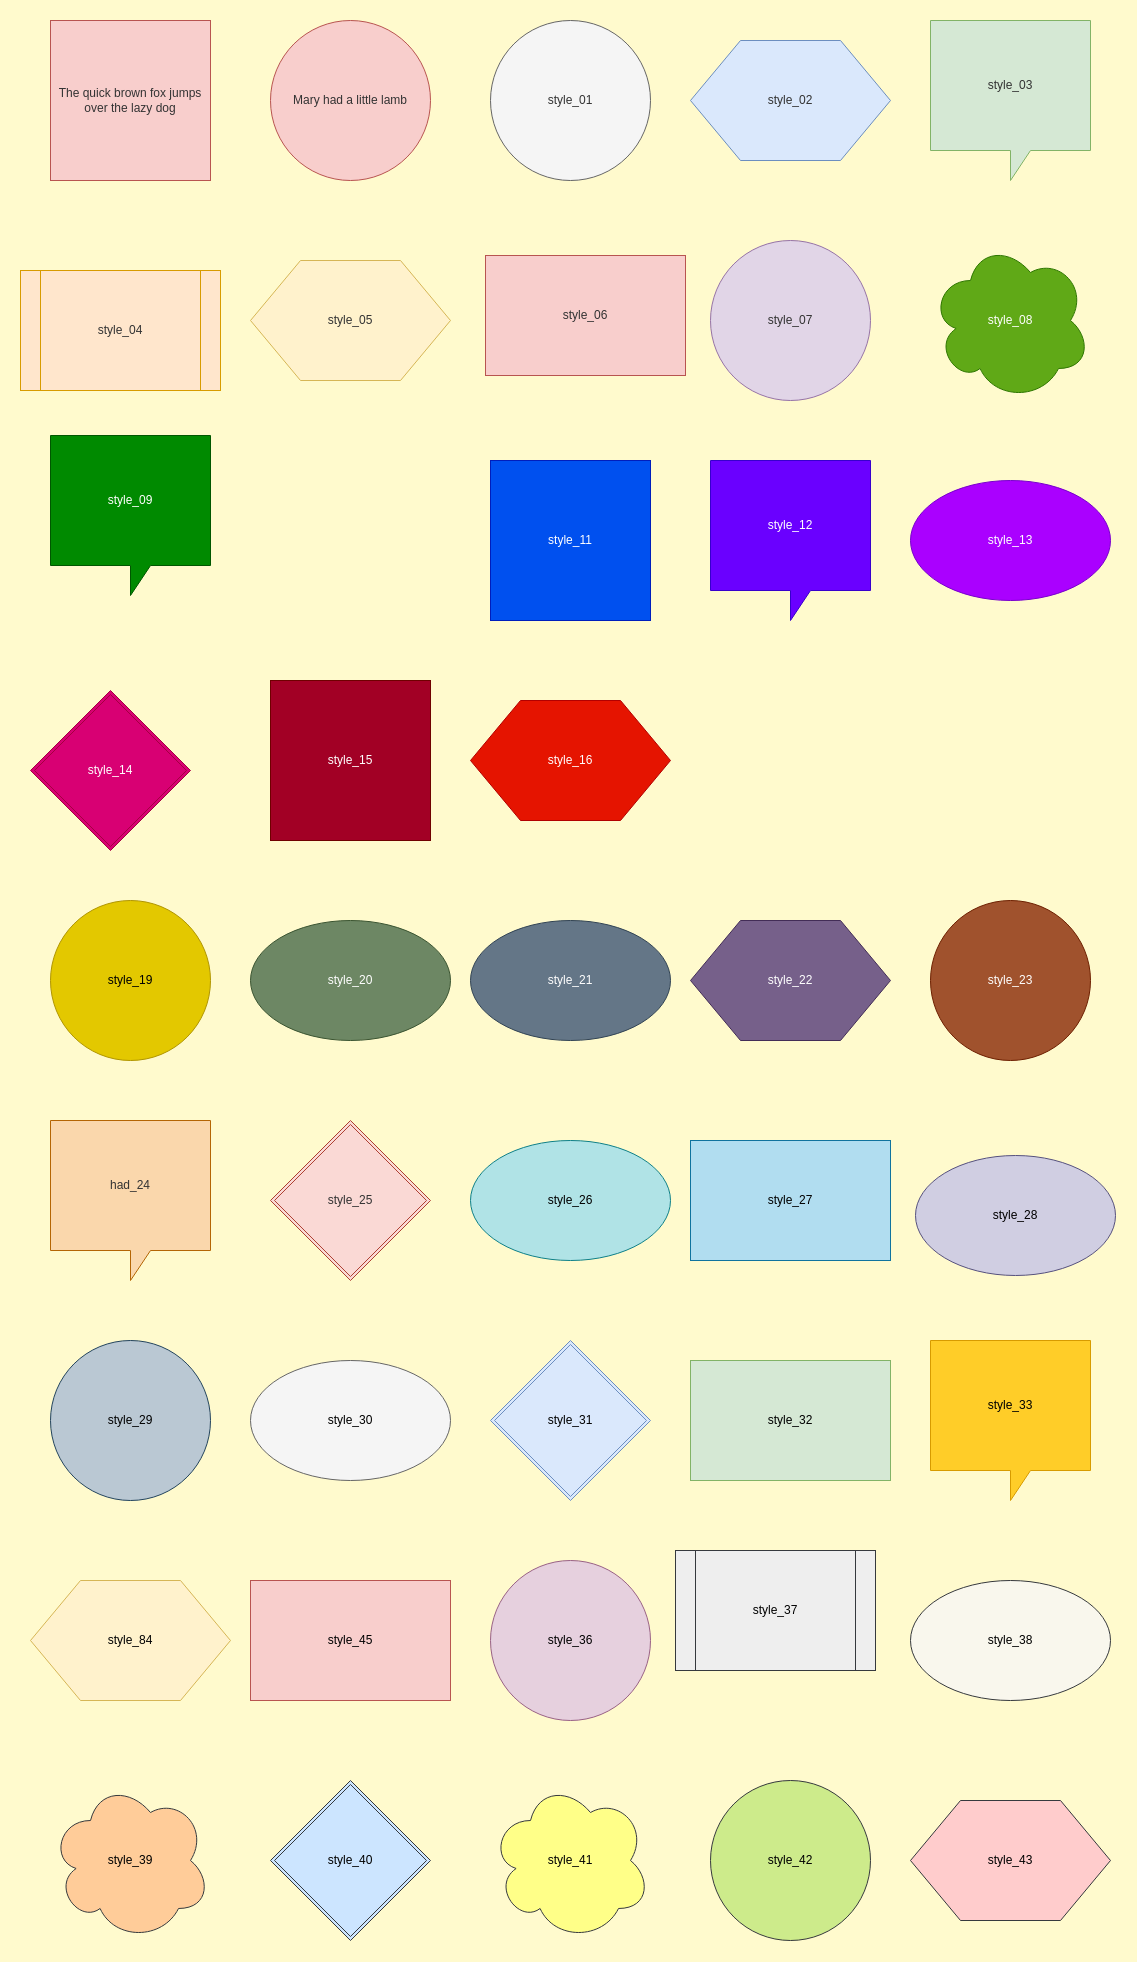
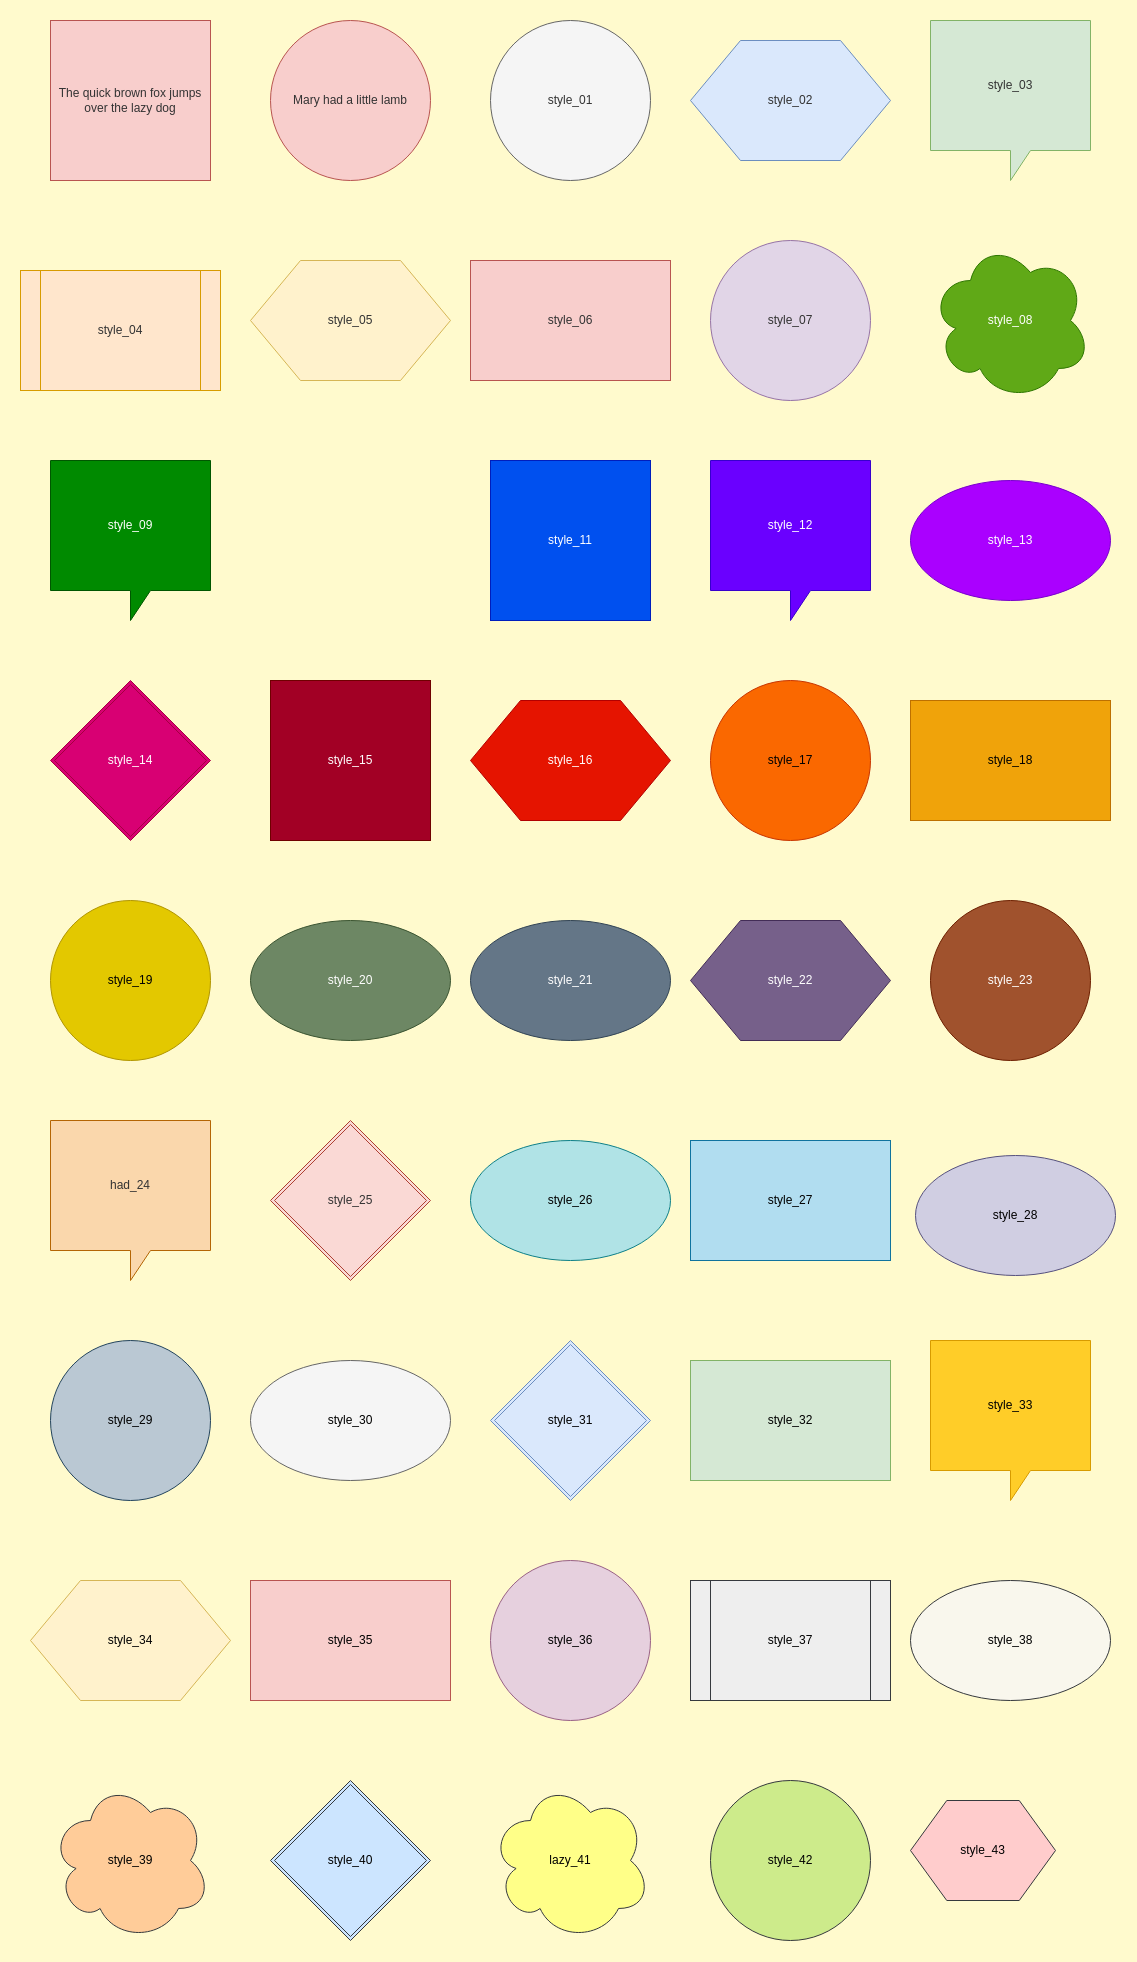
(586, 316) -> (571, 321)
(131, 516) -> (131, 541)
none -> (791, 761)
none -> (1011, 761)
(111, 771) -> (131, 761)
(776, 1611) -> (791, 1641)
(131, 1641) -> (131, 1641)
(351, 1641) -> (351, 1641)
(571, 1861) -> (571, 1861)
(1011, 1861) -> (983, 1851)
